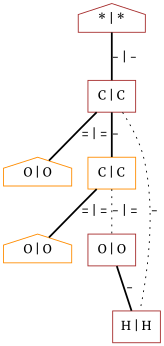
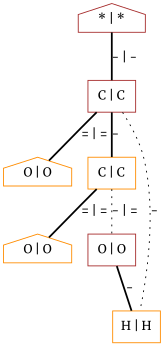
(137, 327) -> (137, 327)
